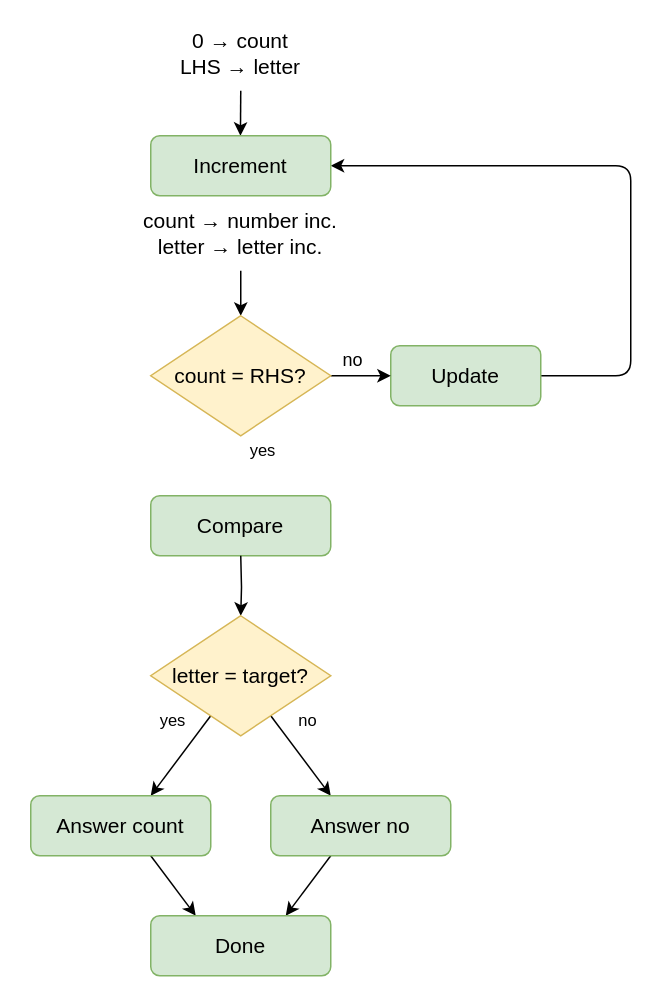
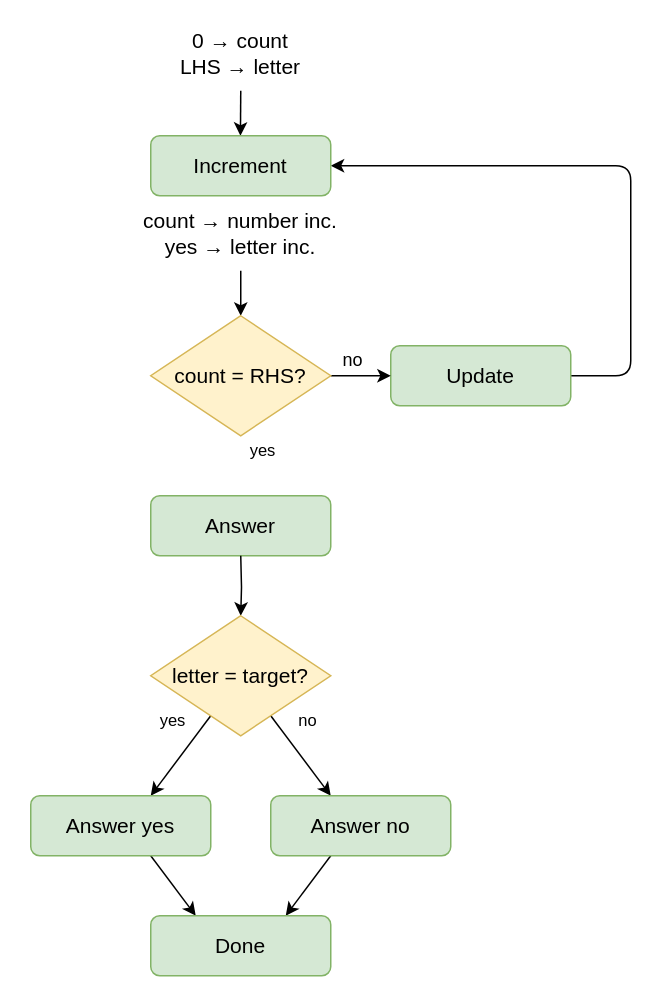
(241, 233) -> (241, 233)
(466, 376) -> (481, 376)
(241, 526) -> (241, 526)
(121, 826) -> (121, 826)
